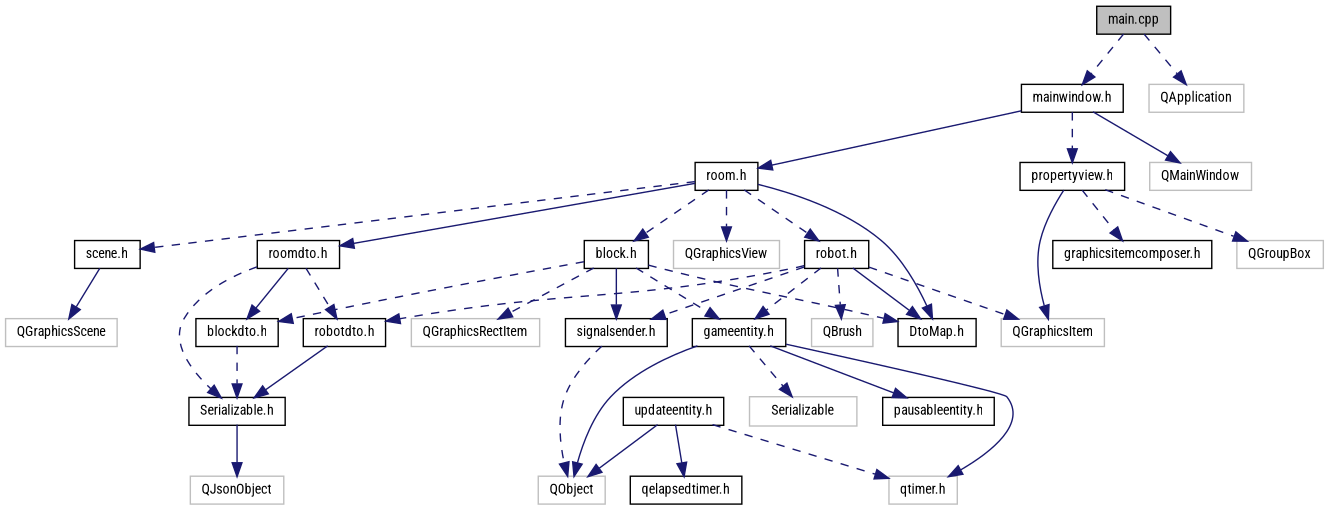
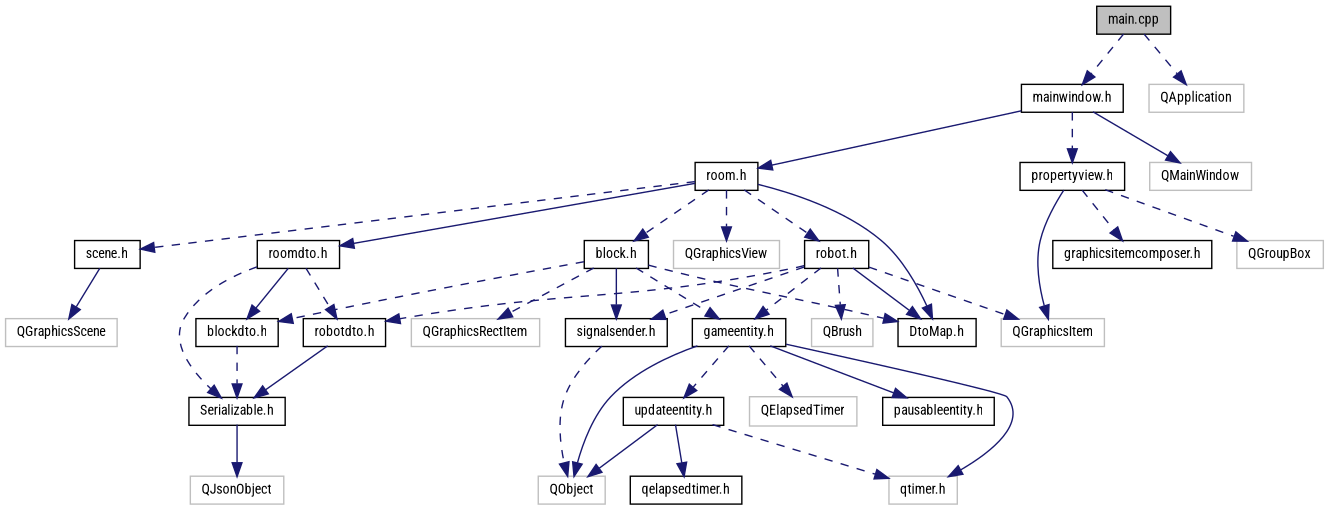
none -> (711, 366)
(803, 411) -> (803, 411)
